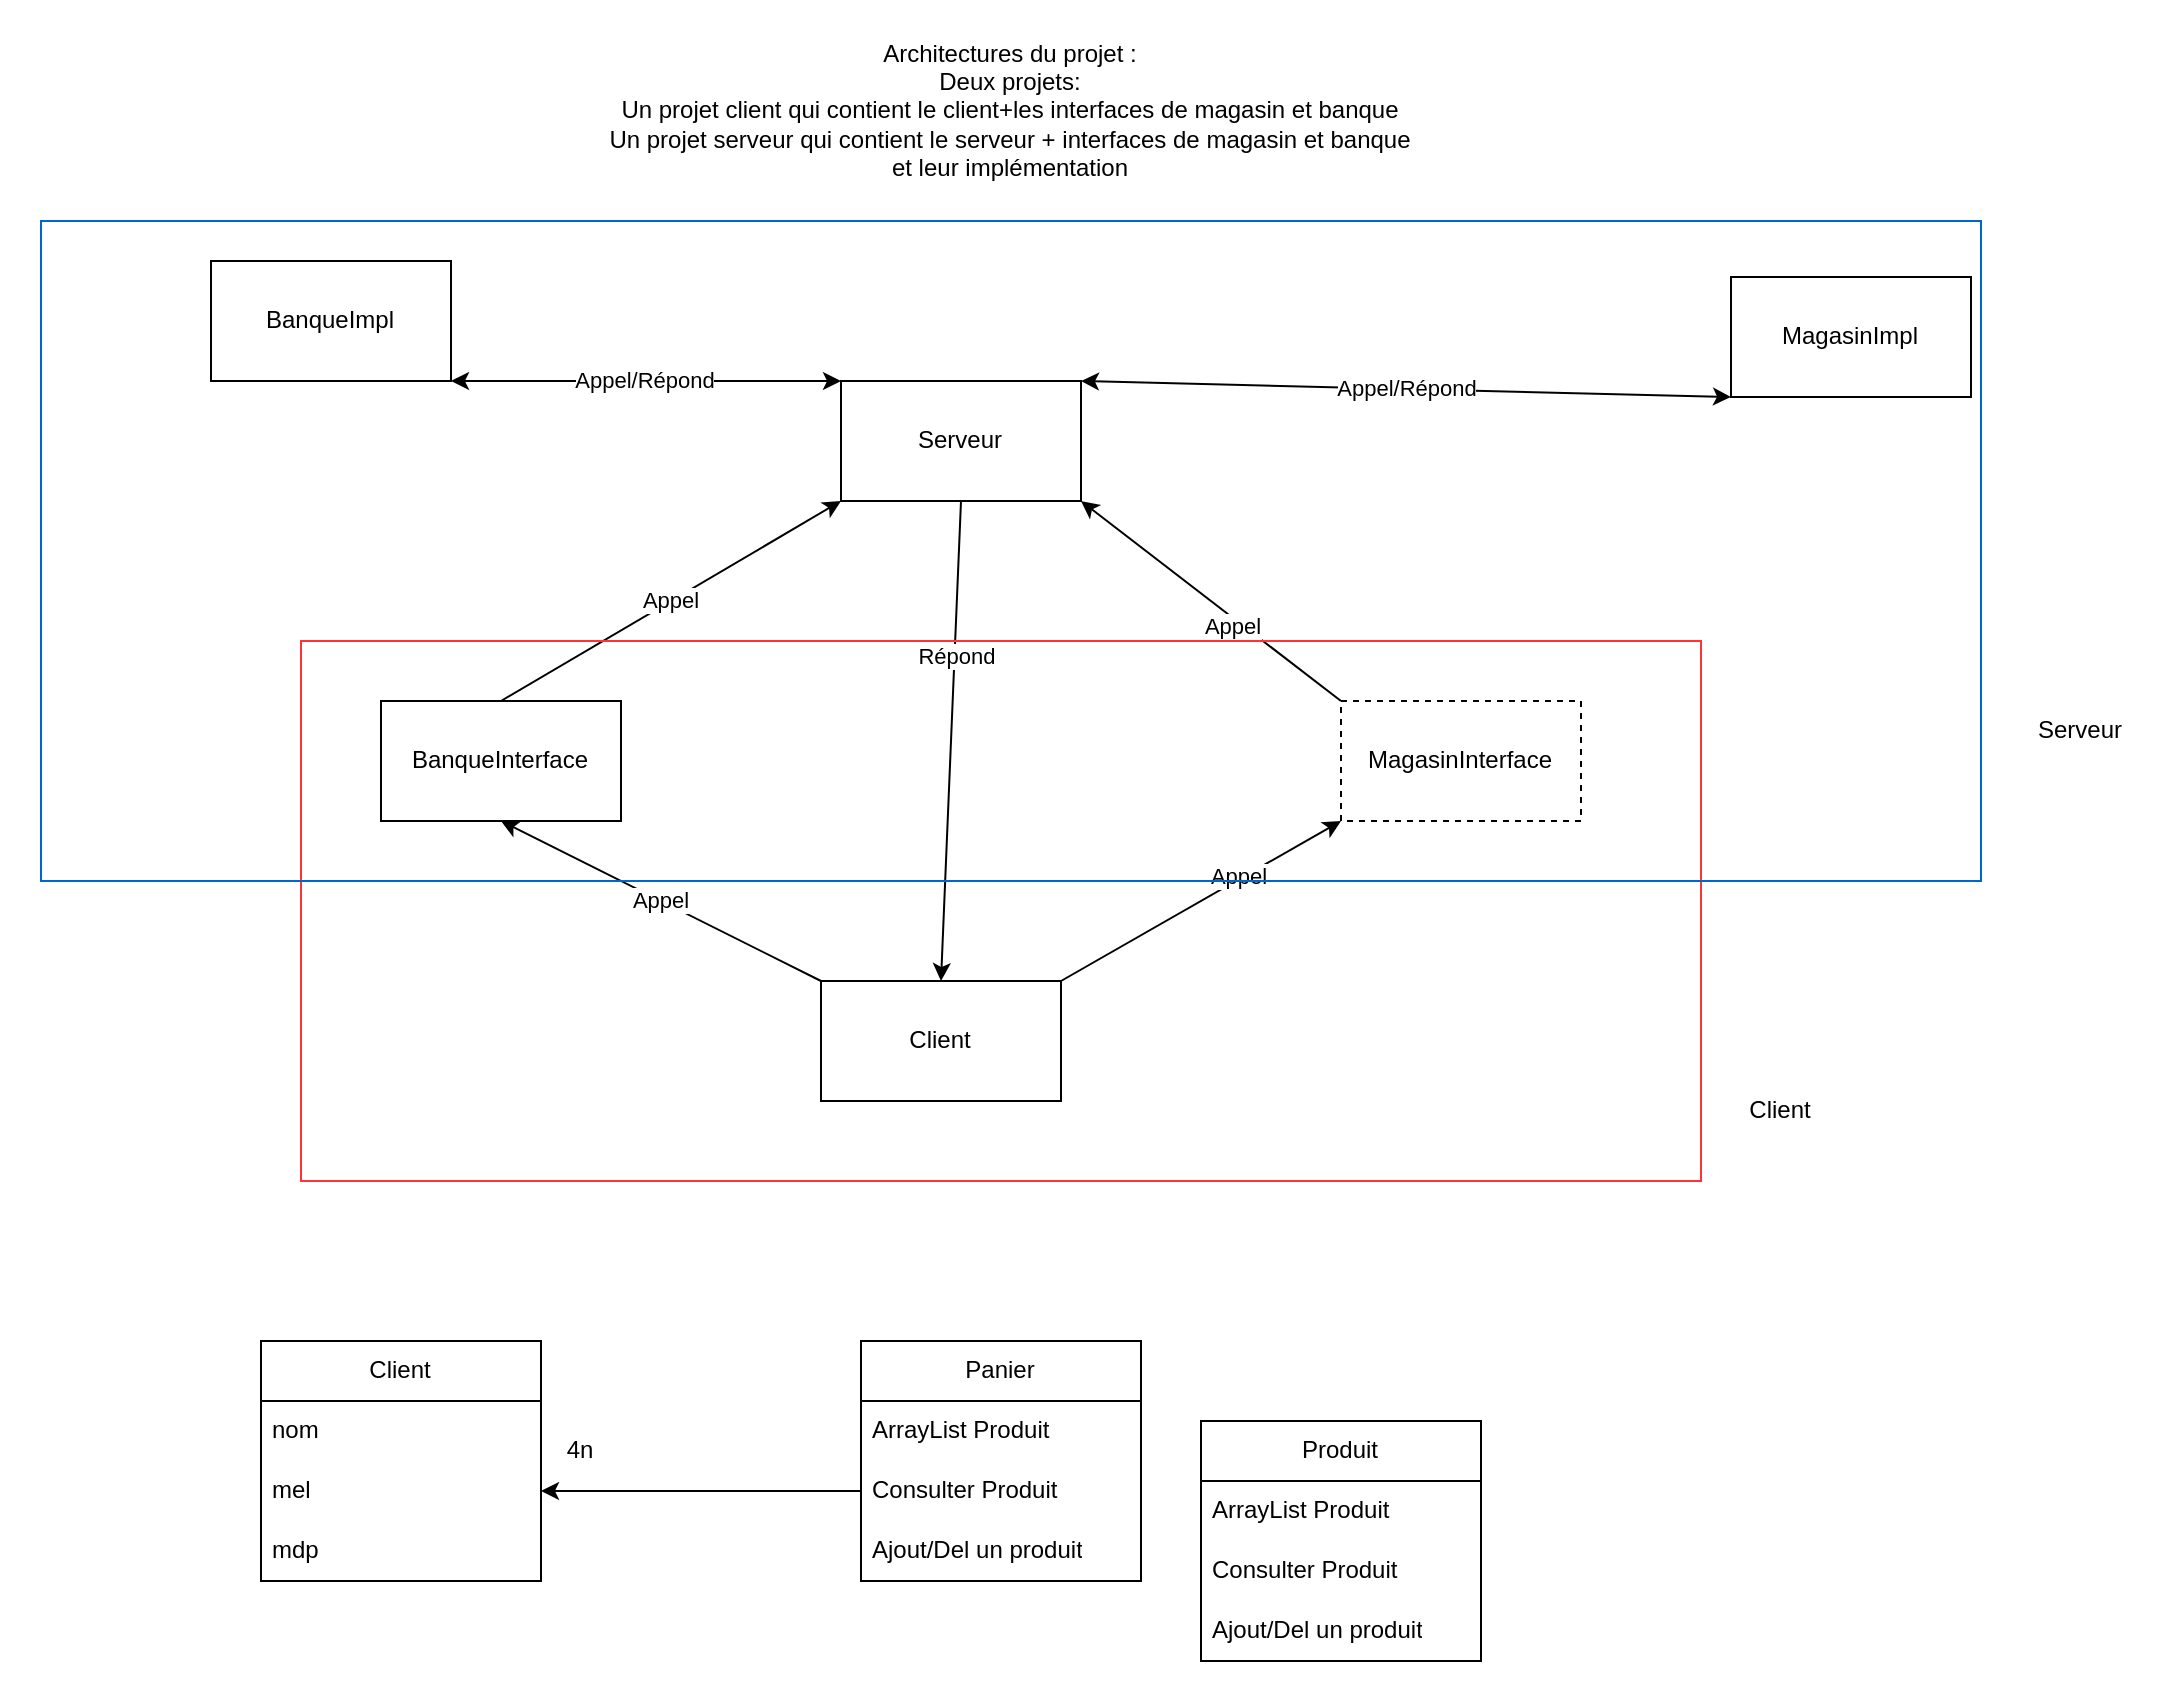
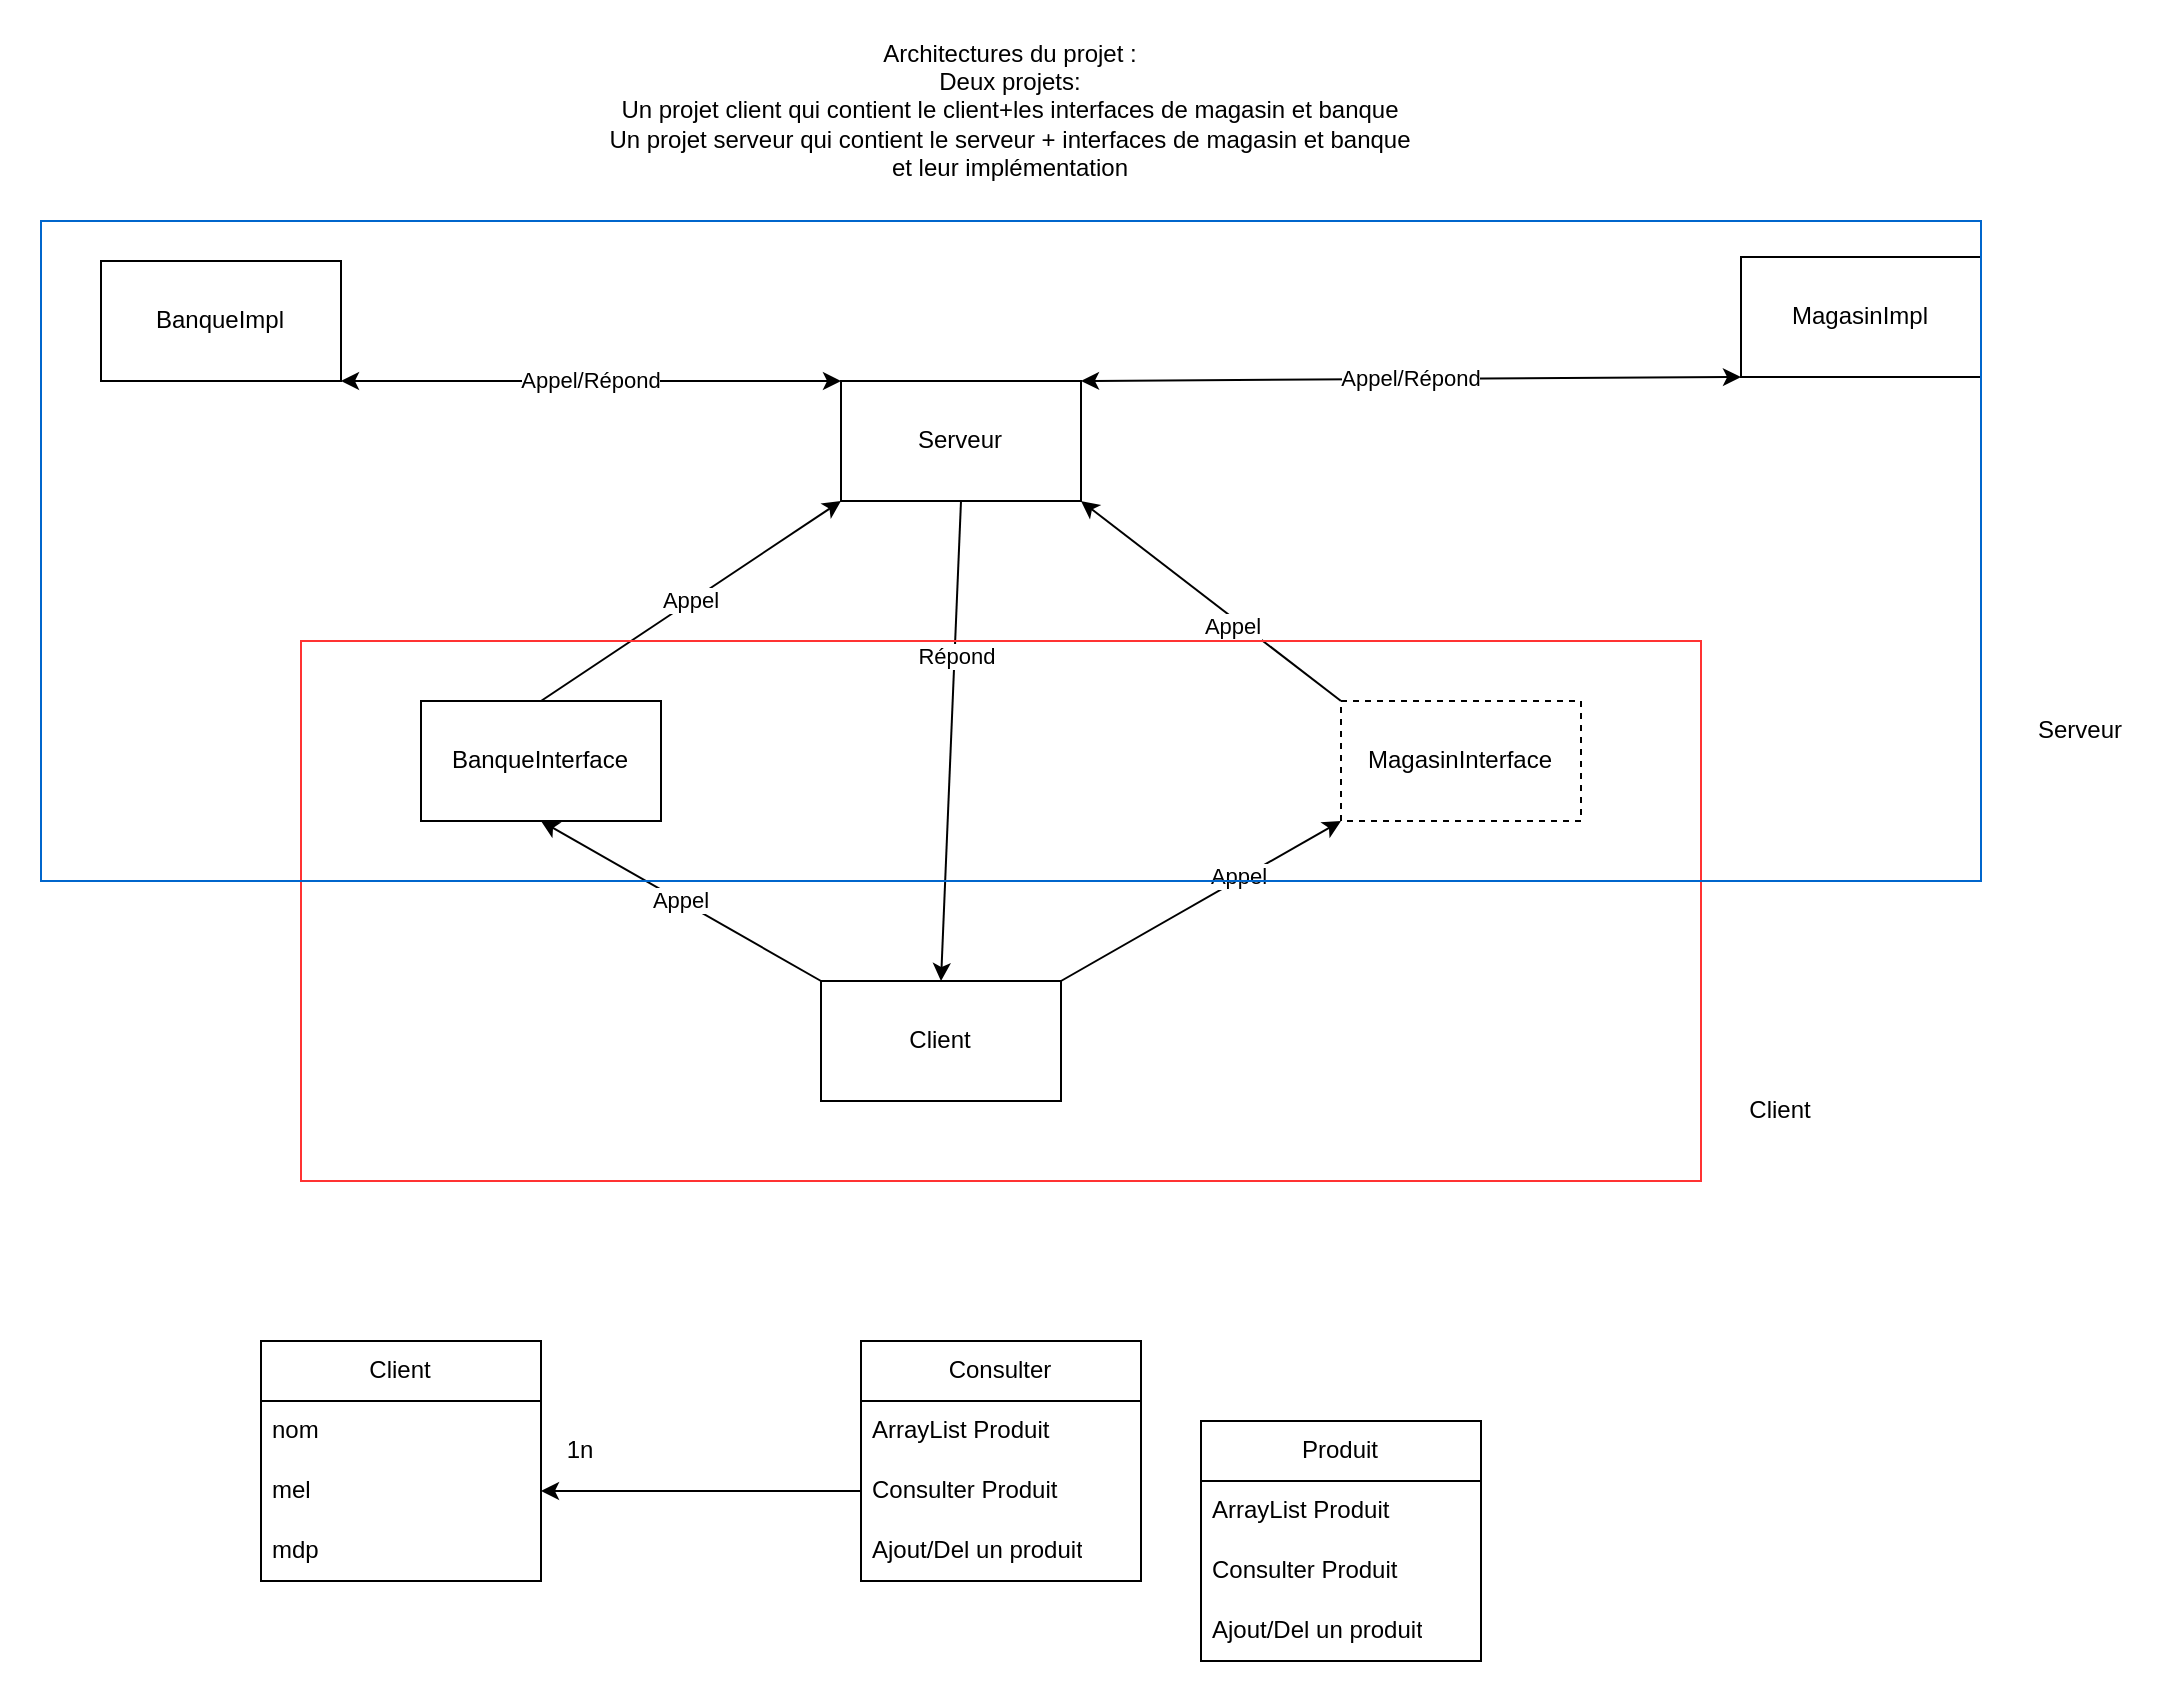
(331, 321) -> (221, 321)
(1851, 337) -> (1861, 317)
(501, 761) -> (541, 761)
(1001, 1371) -> (1001, 1371)
(581, 1451) -> (581, 1451)
